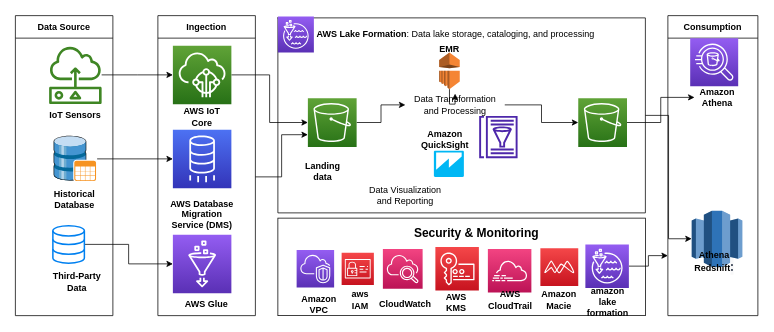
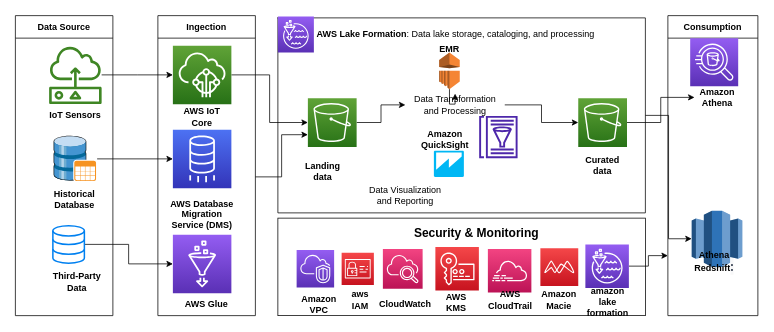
none -> (603, 165)
